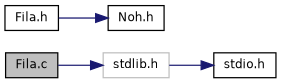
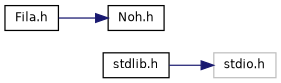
(32, 65) -> none
(136, 65) -> (136, 65)
(245, 65) -> (245, 65)
